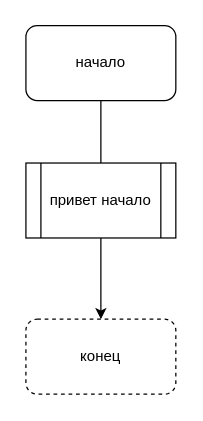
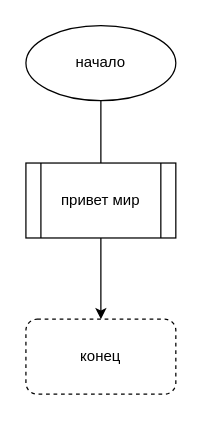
(101, 63) -> (101, 63)
(101, 201) -> (101, 201)
